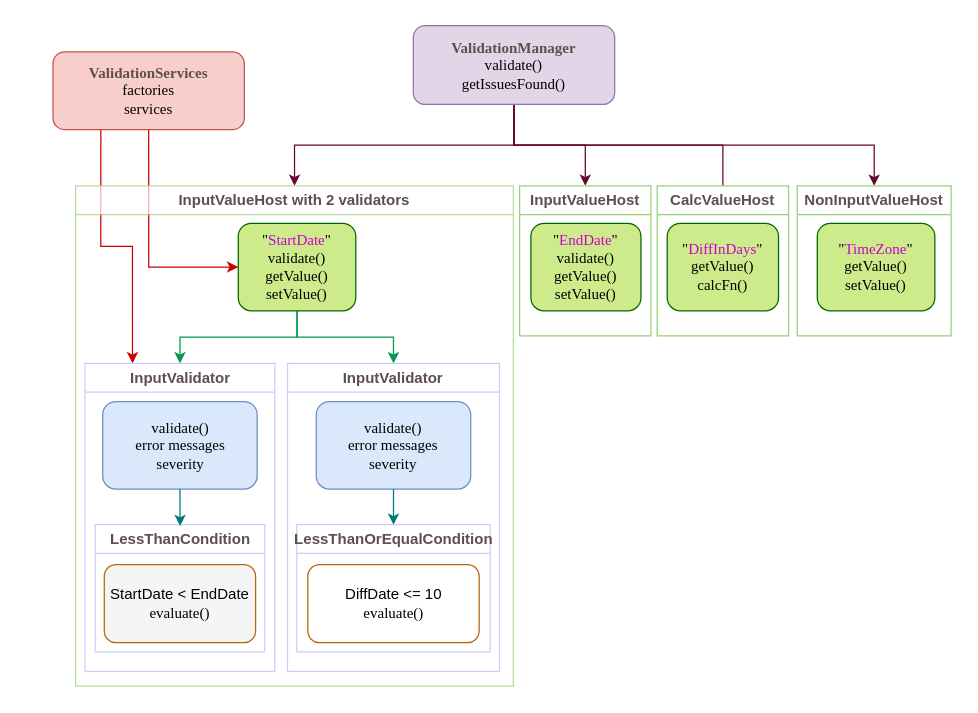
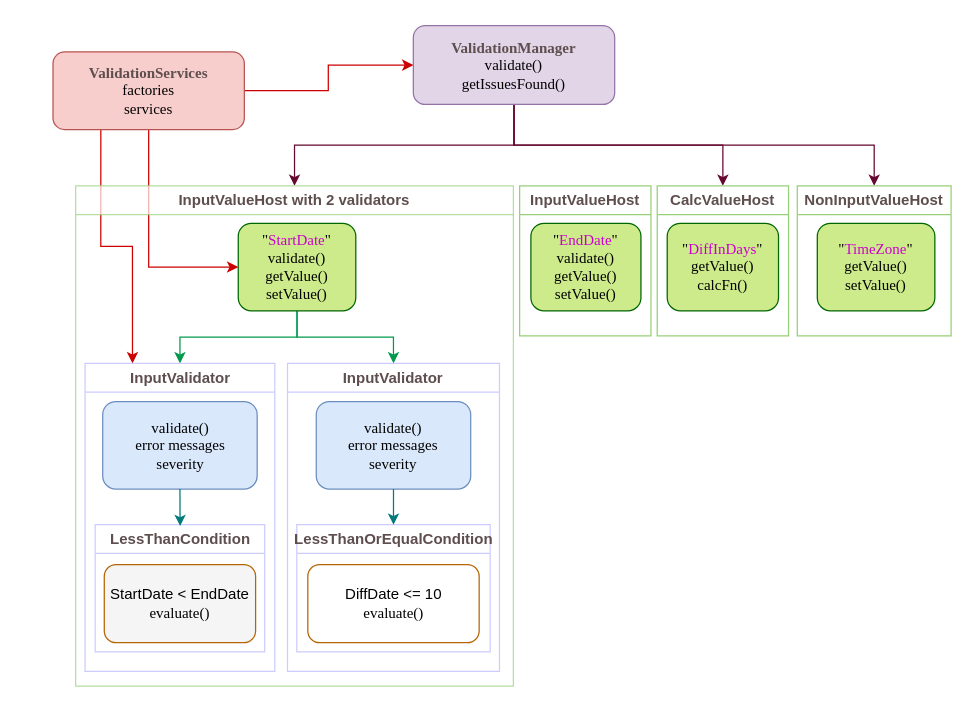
none -> (328, 81)
(585, 162) -> none
(723, 179) -> (723, 176)
